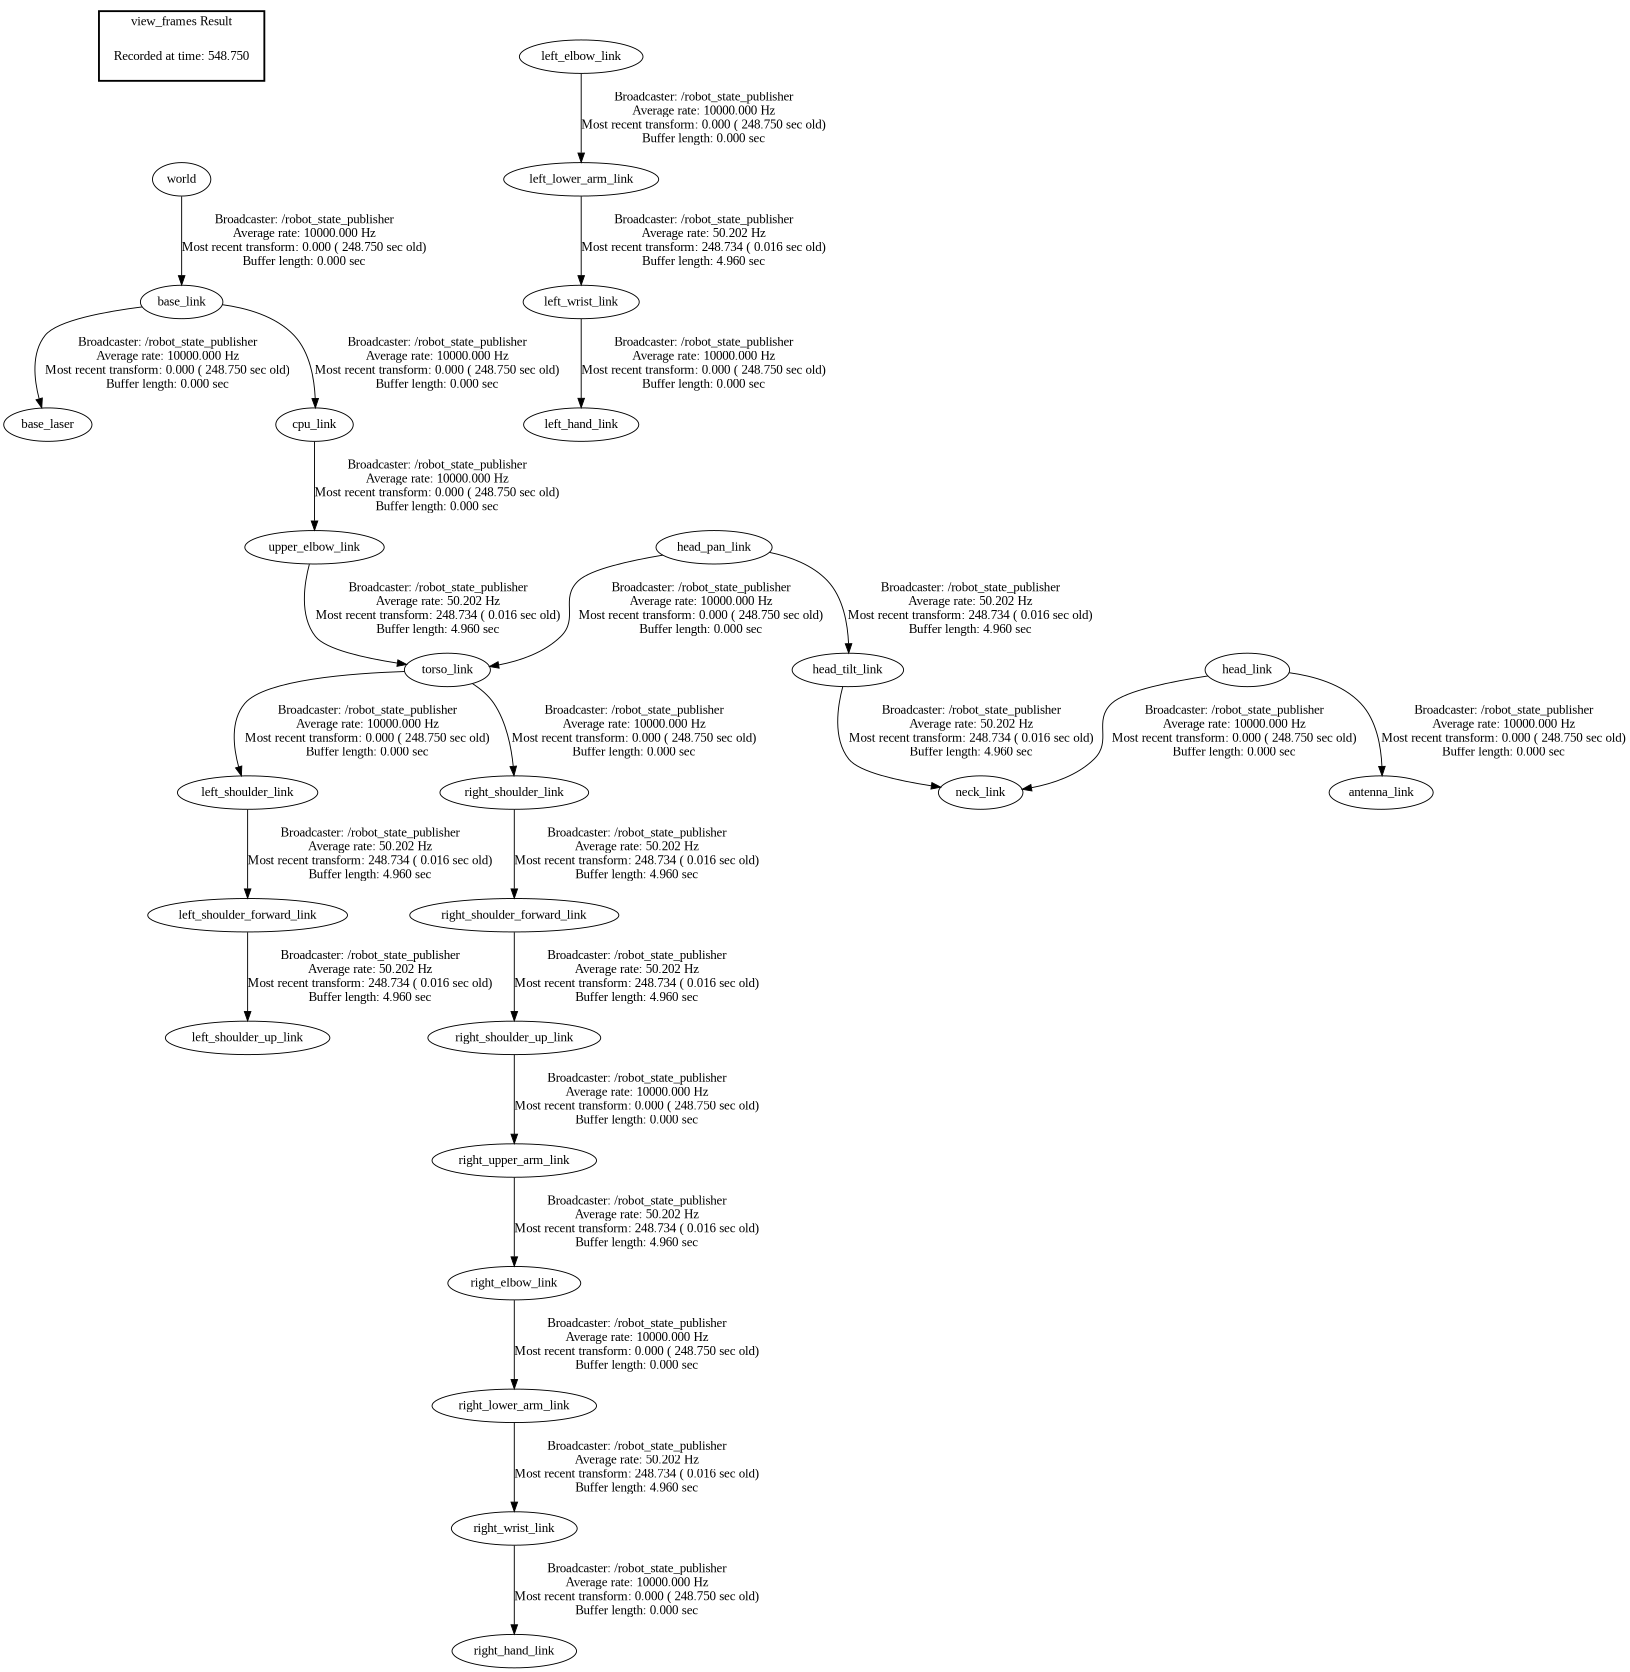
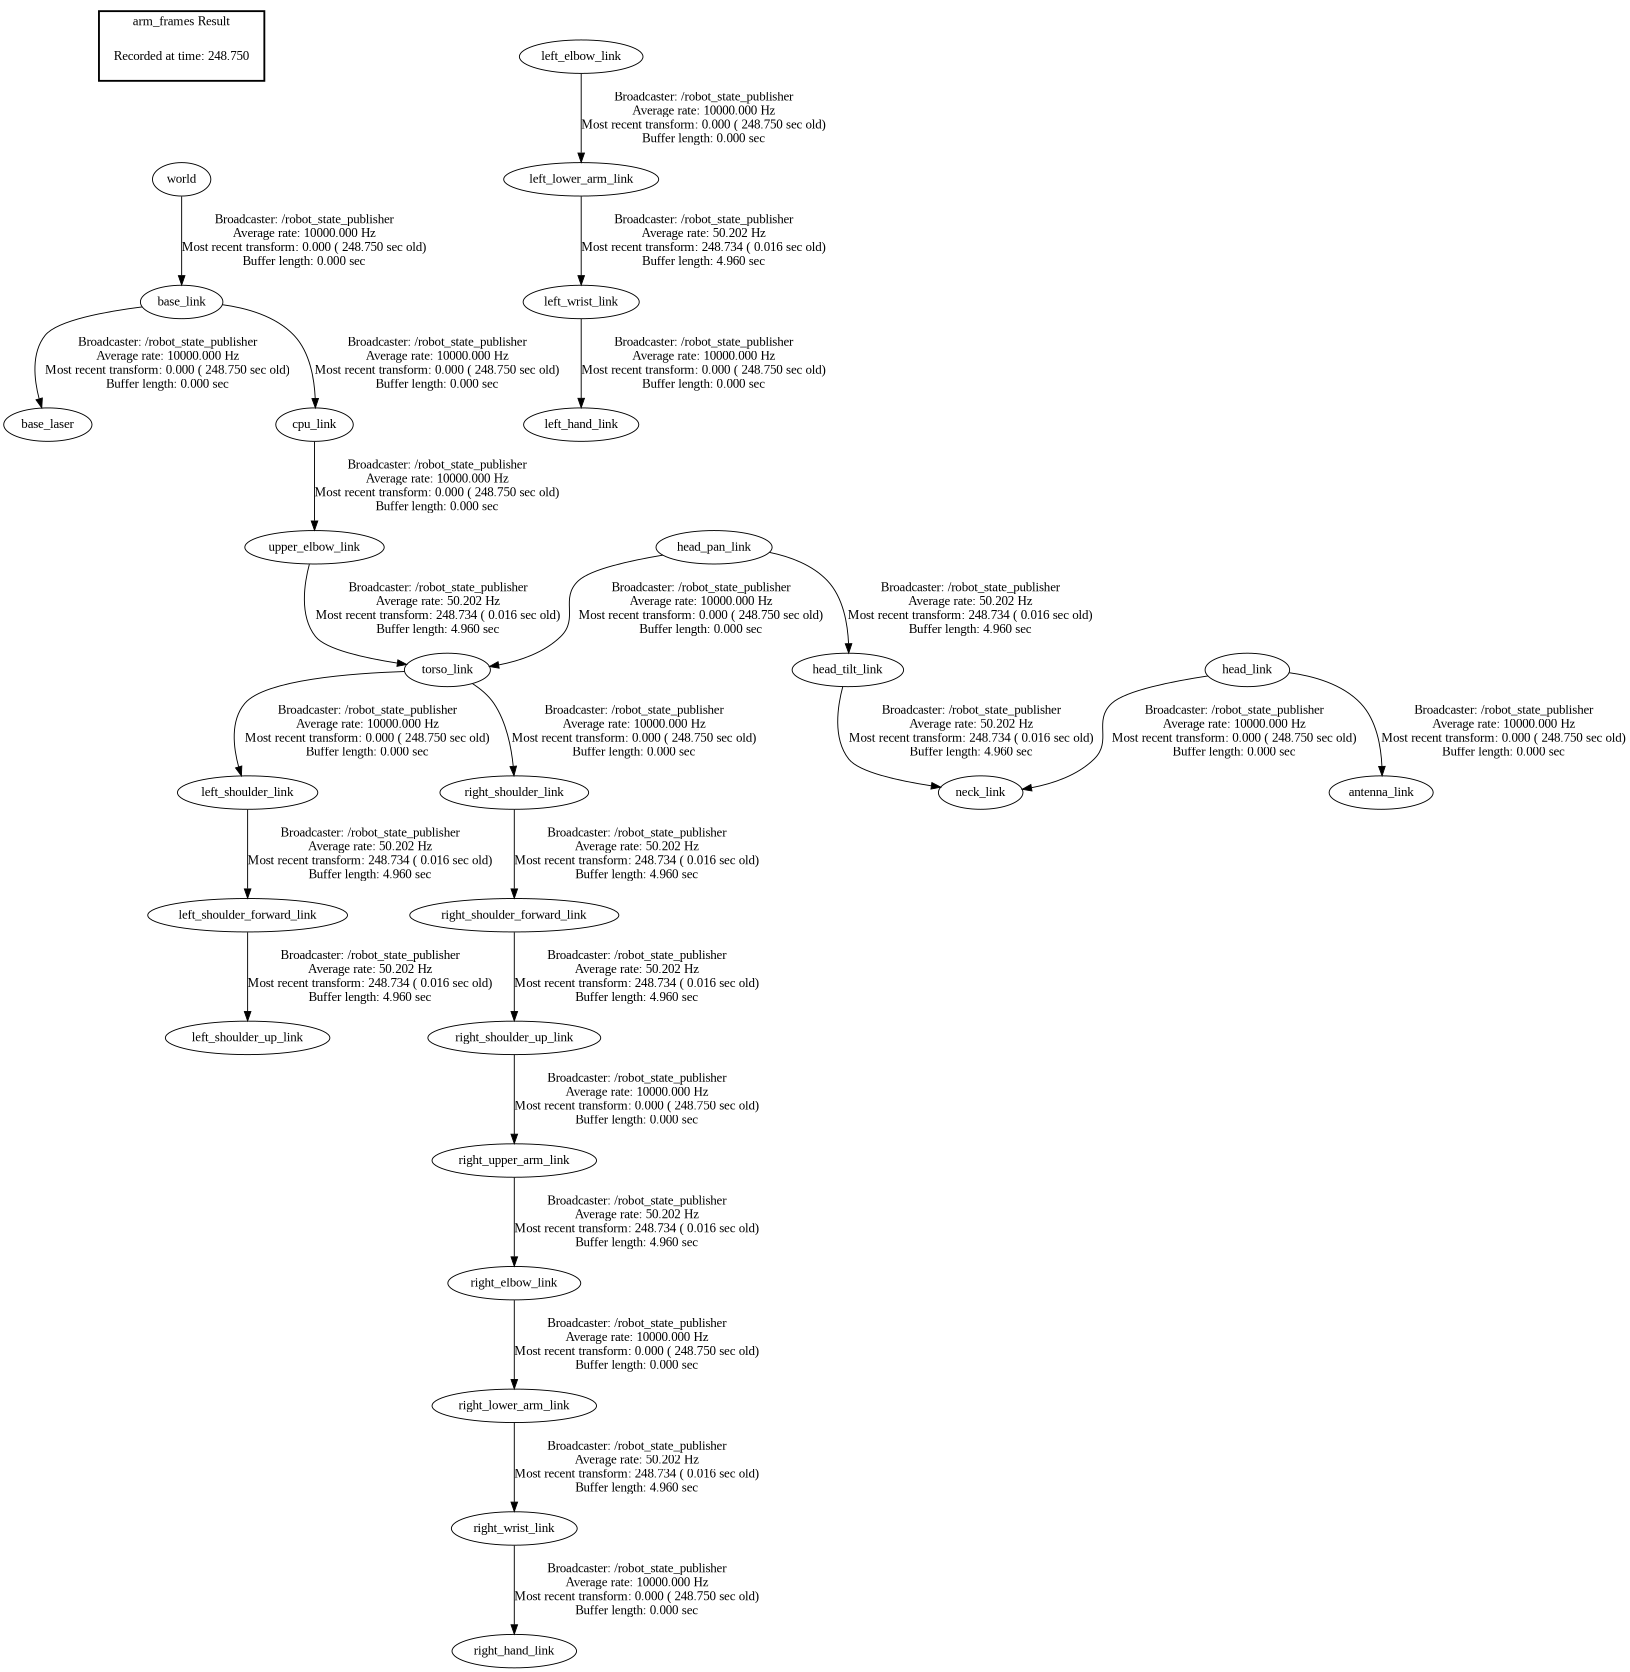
(182, 22) -> (182, 22)
(182, 57) -> (182, 57)
